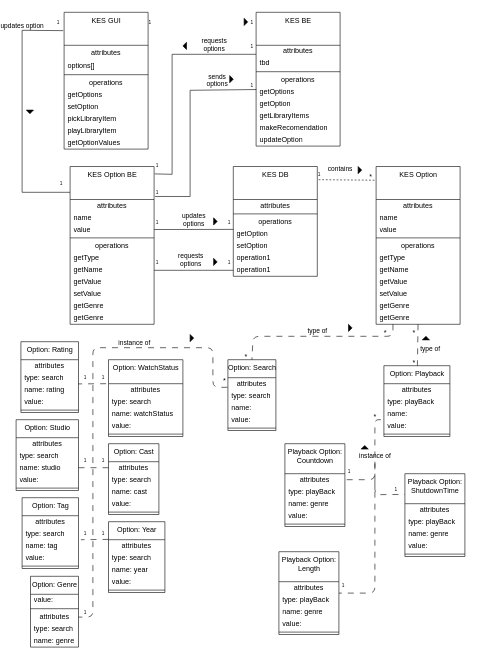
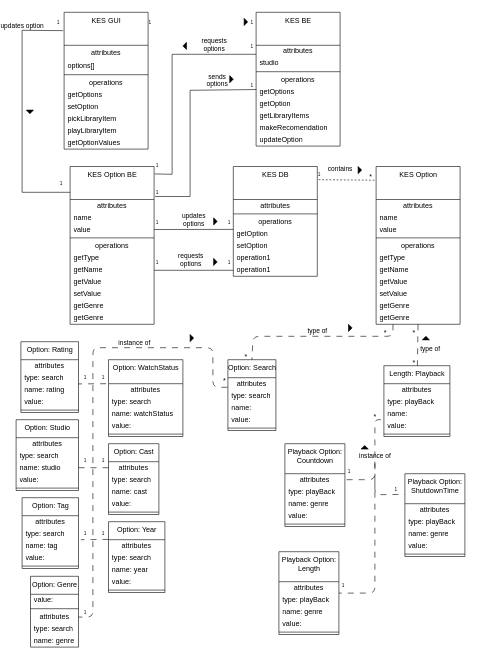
(266, 63) -> (271, 63)
(417, 374) -> (417, 374)
